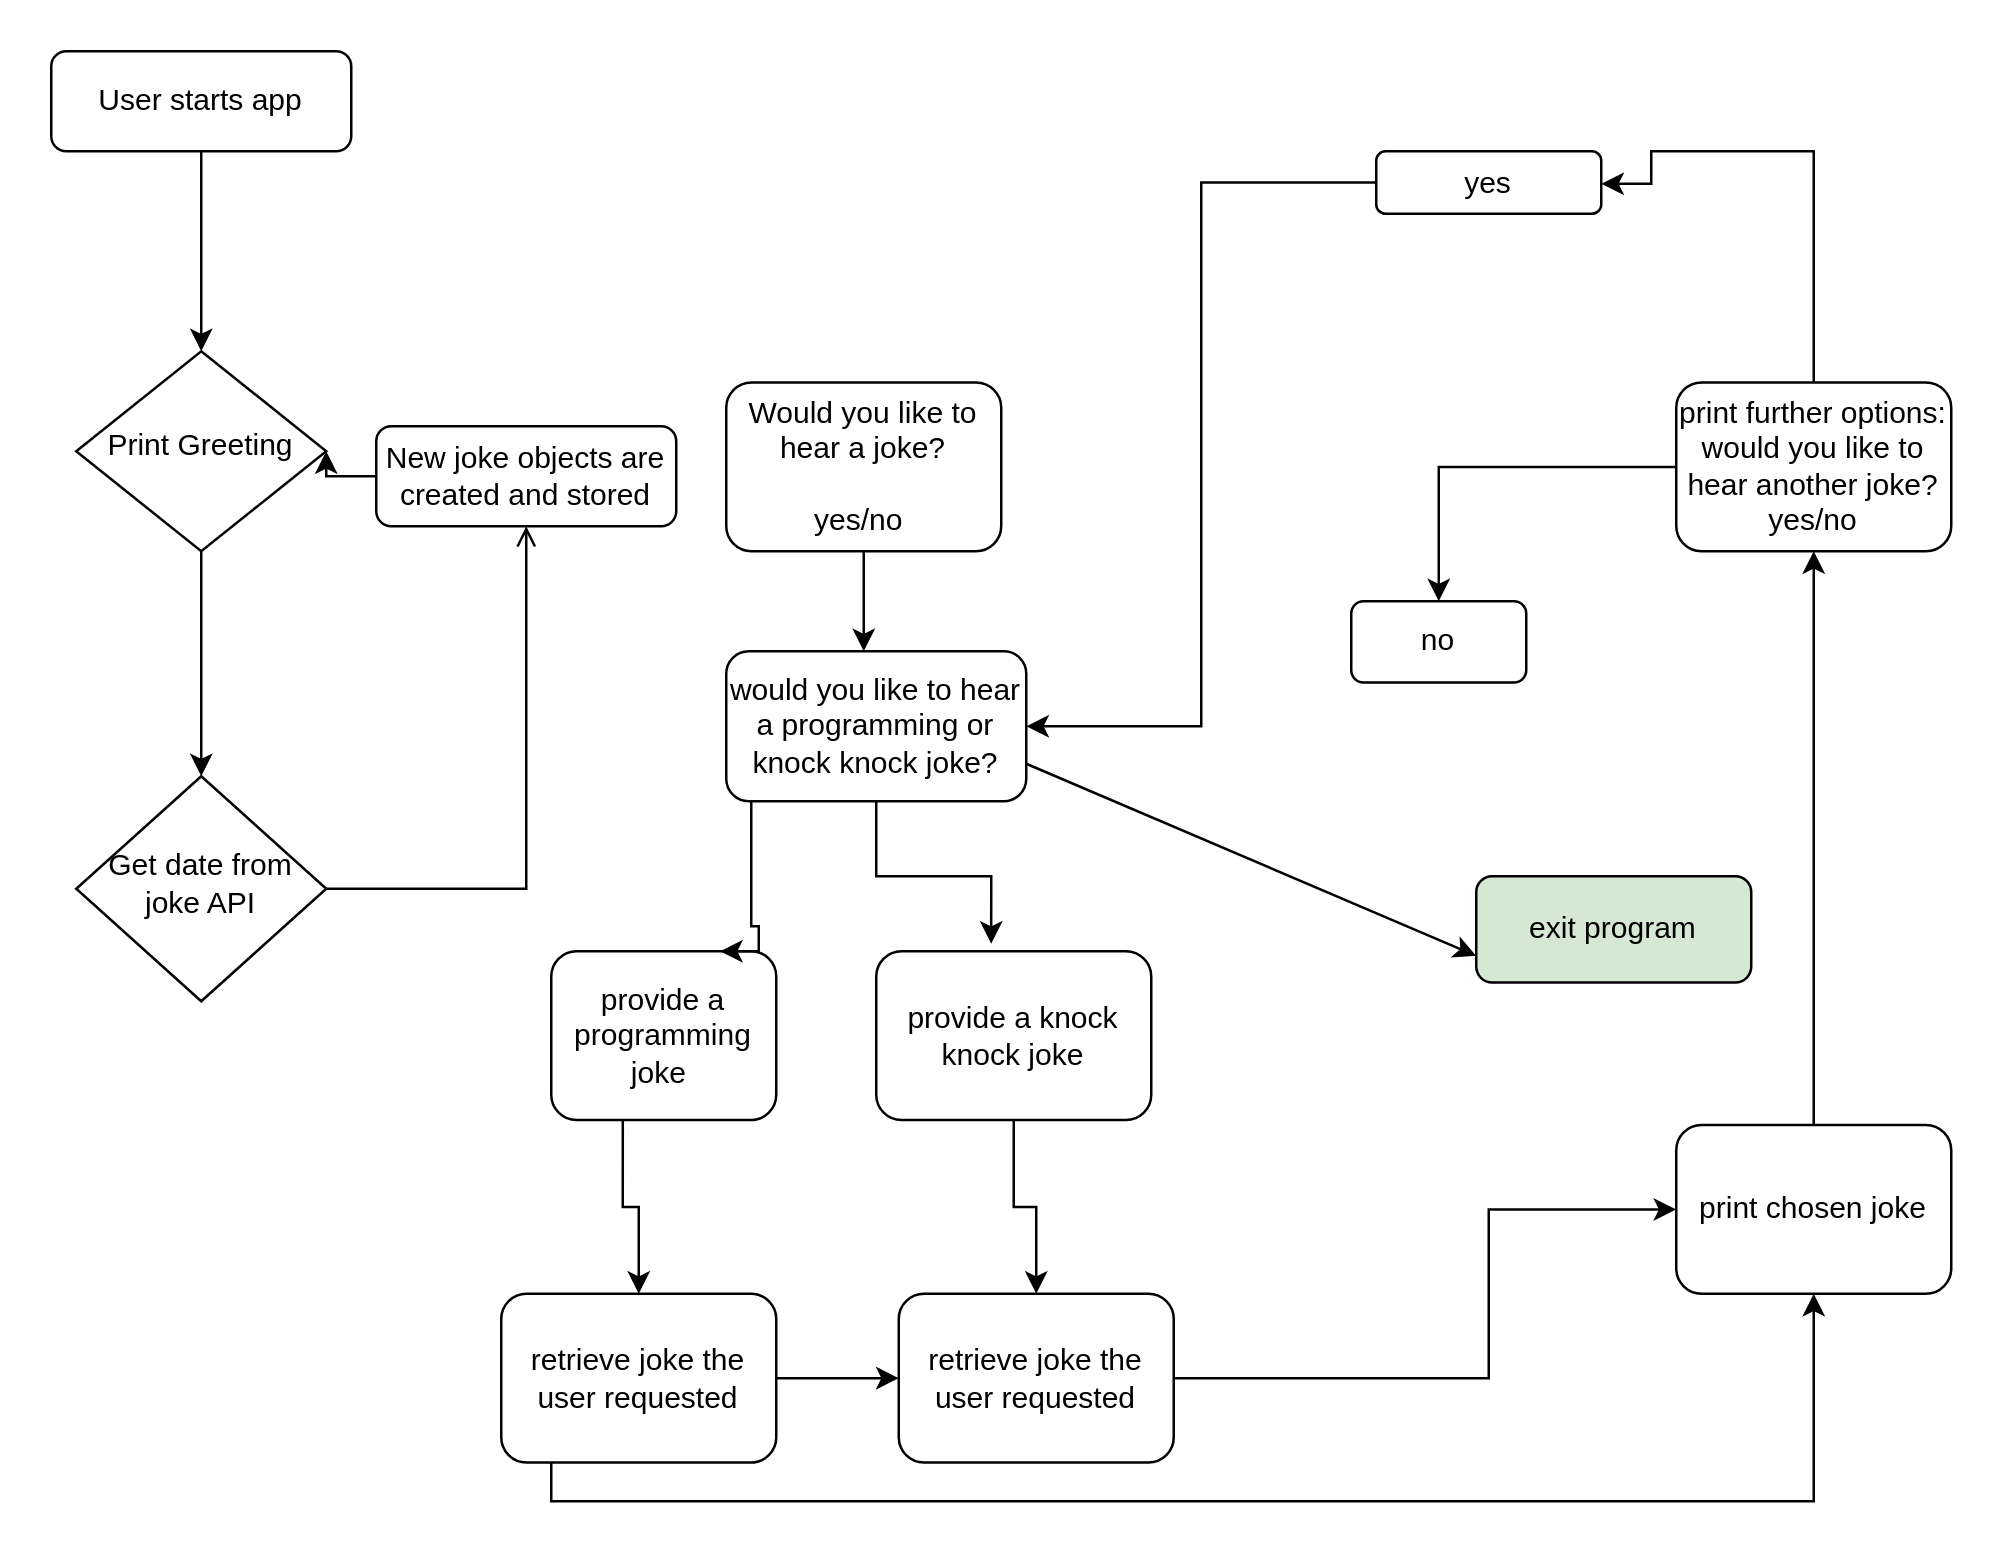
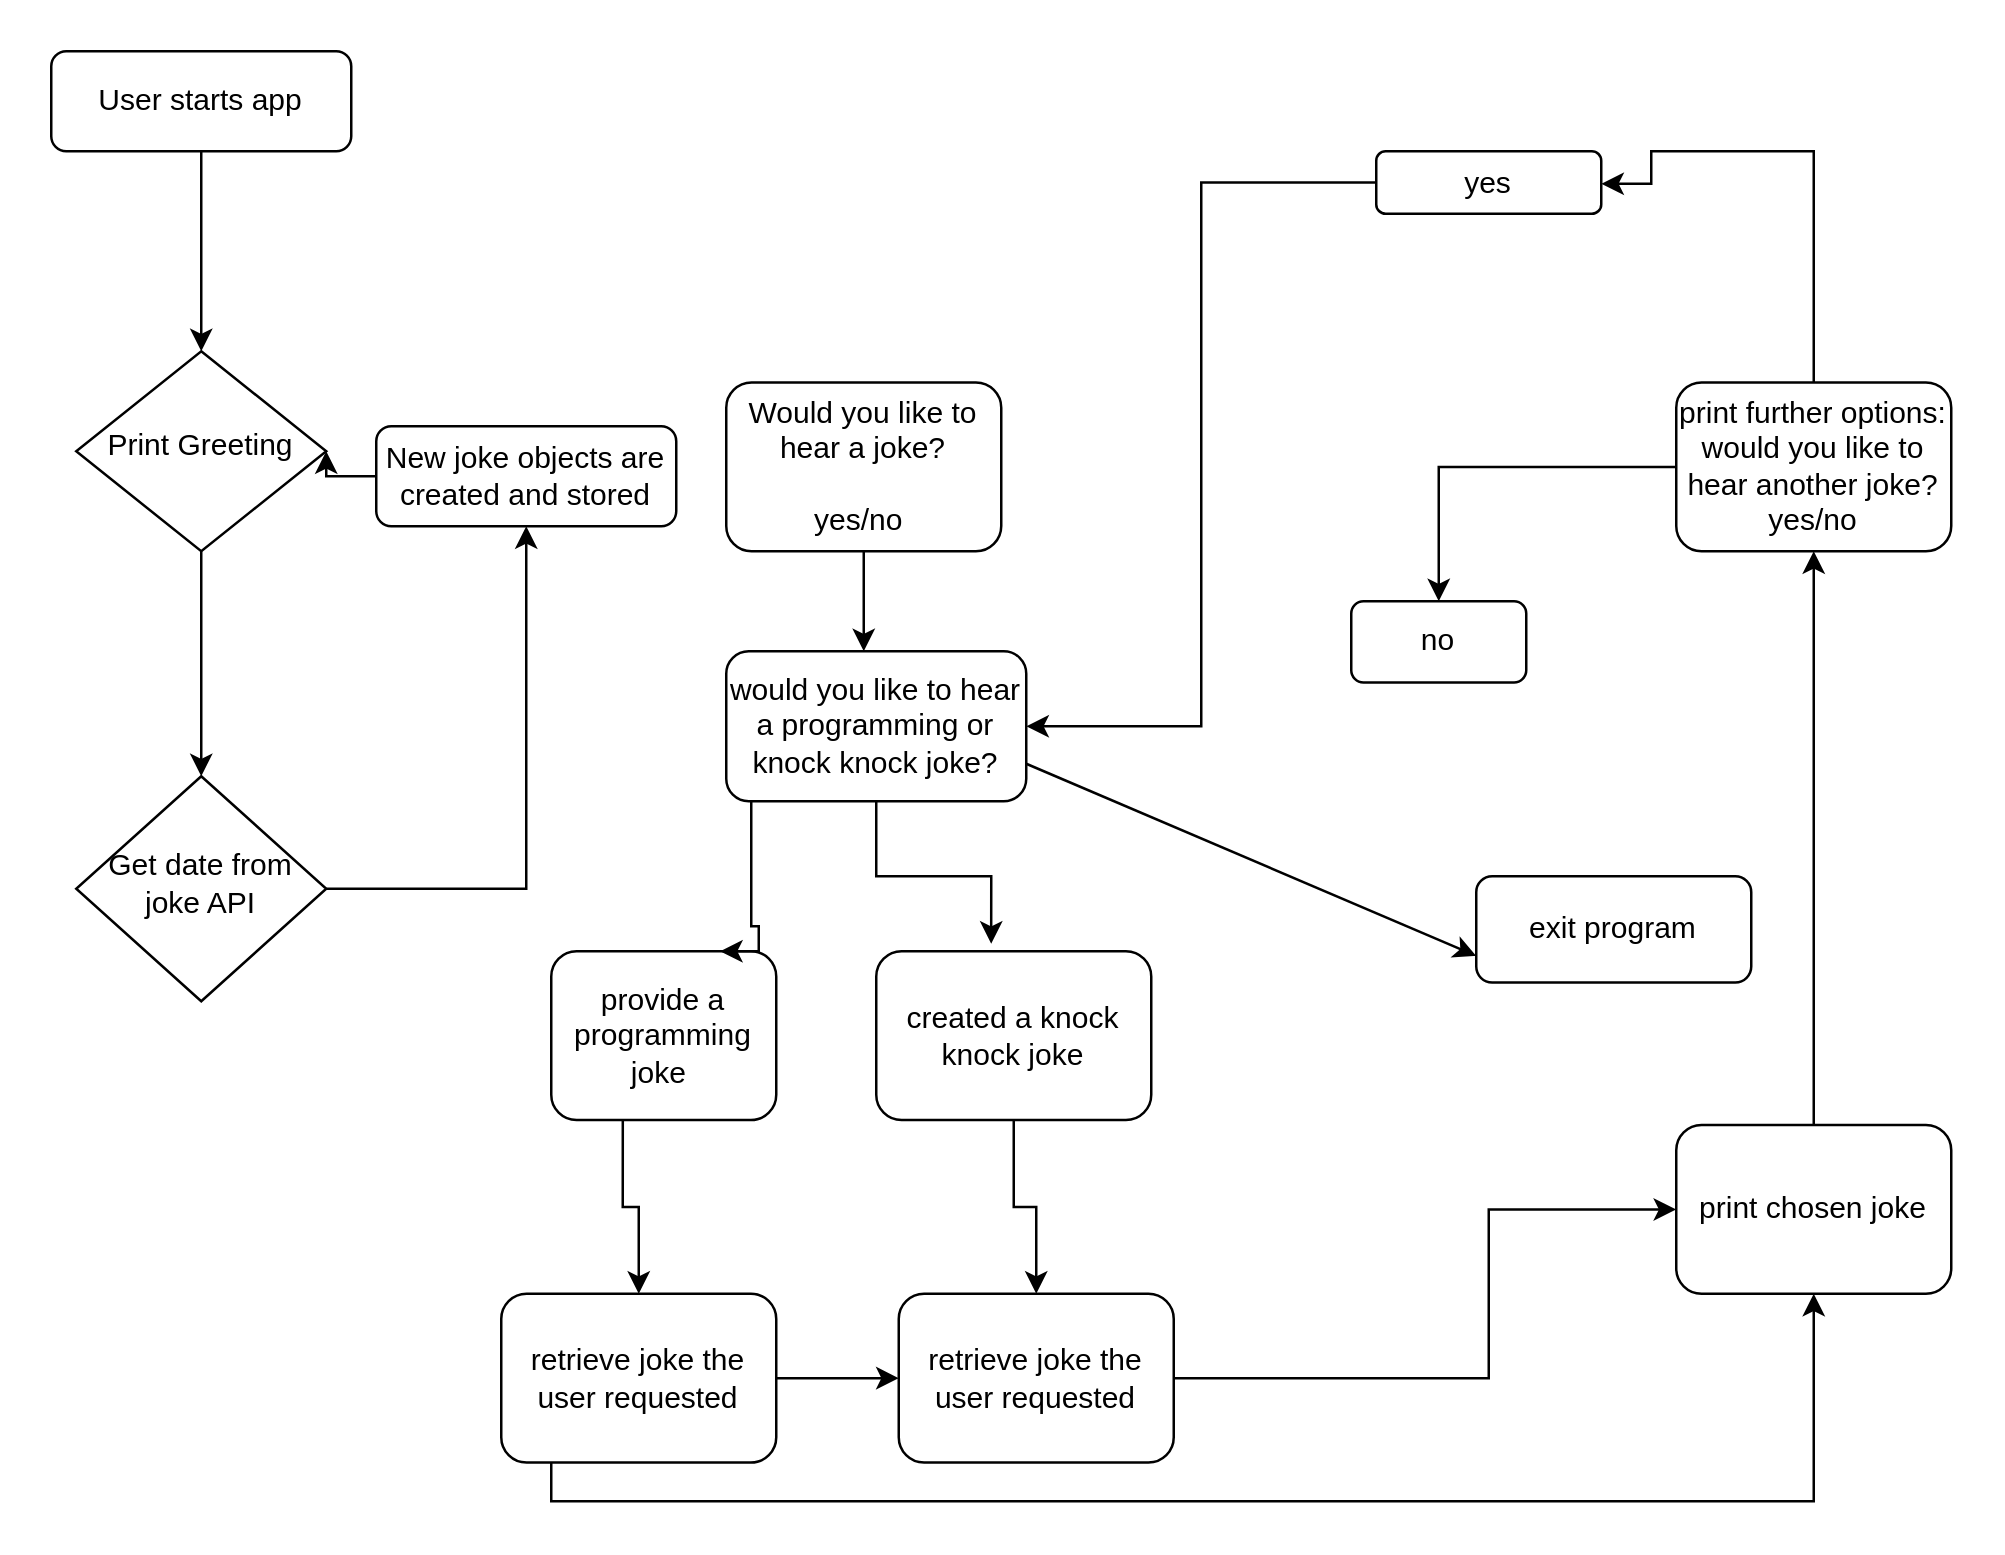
(526, 540) -> (526, 544)
(1614, 929) -> (1614, 929)
(1014, 1036) -> (1014, 1036)
